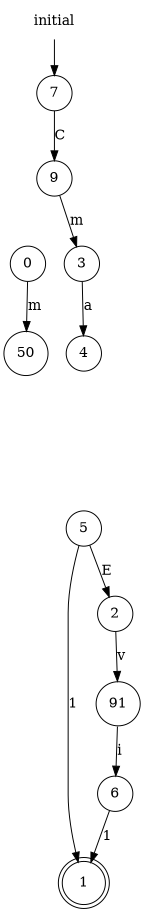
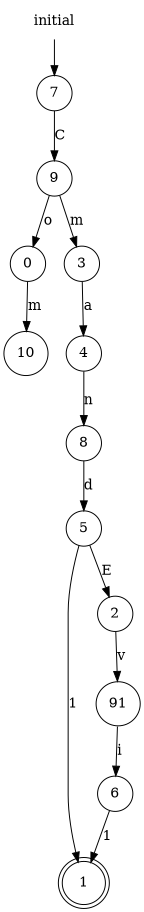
none -> (43, 216)
(26, 353) -> (26, 353)
none -> (84, 443)
